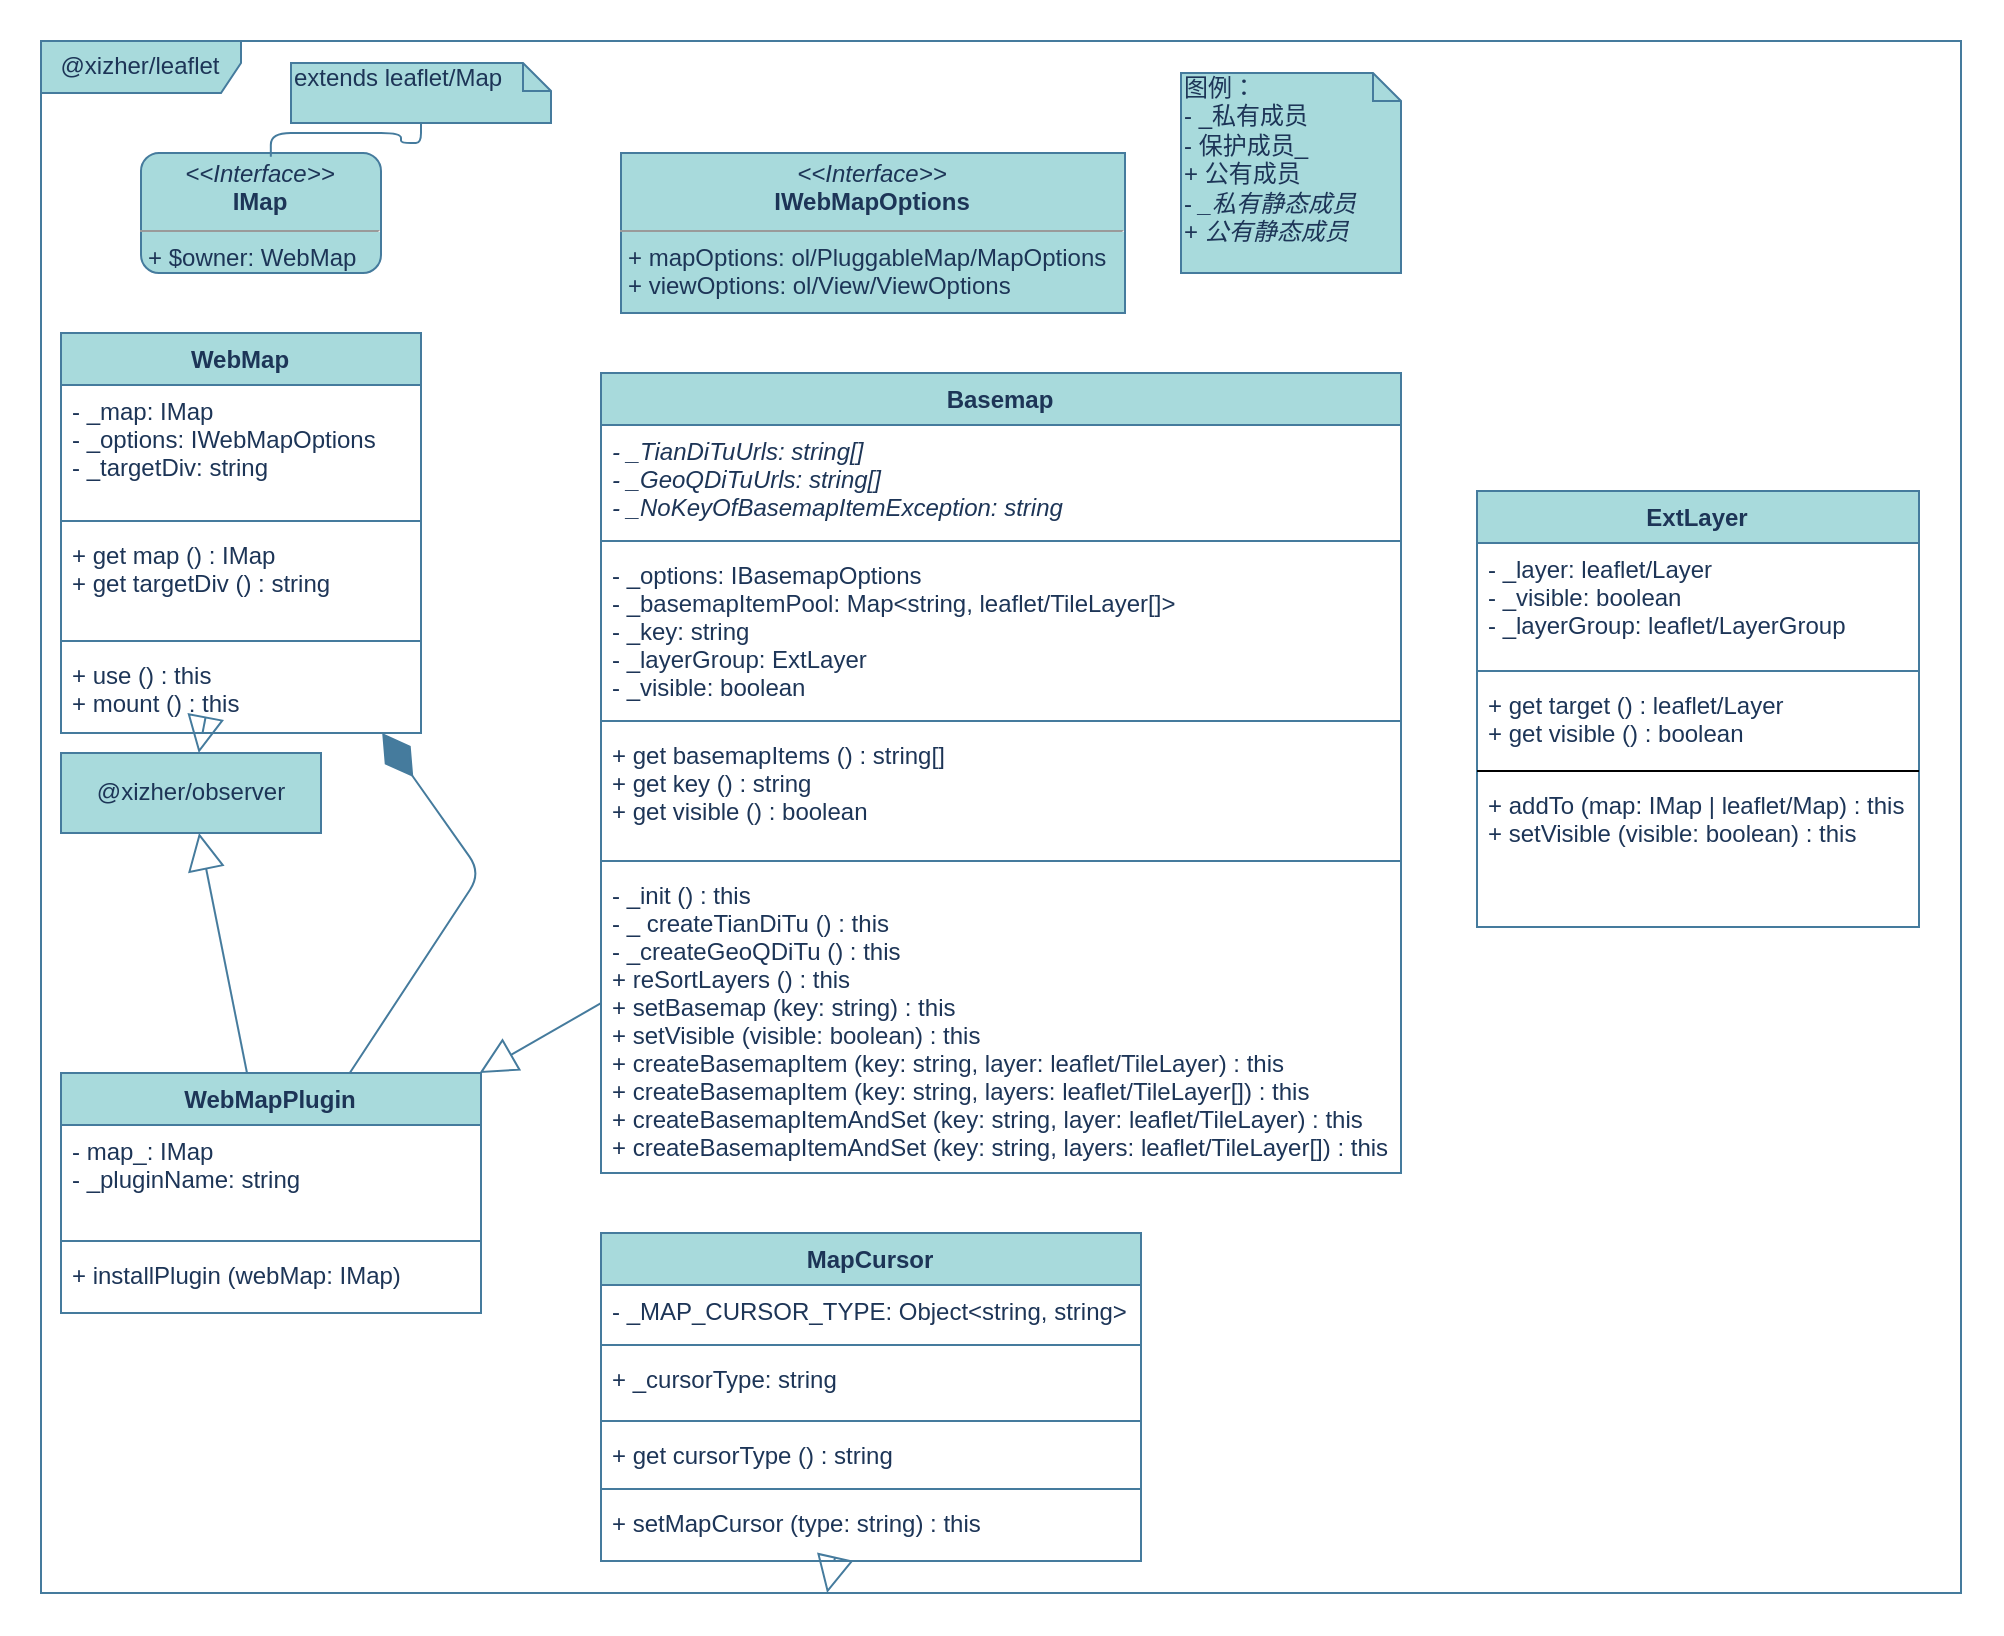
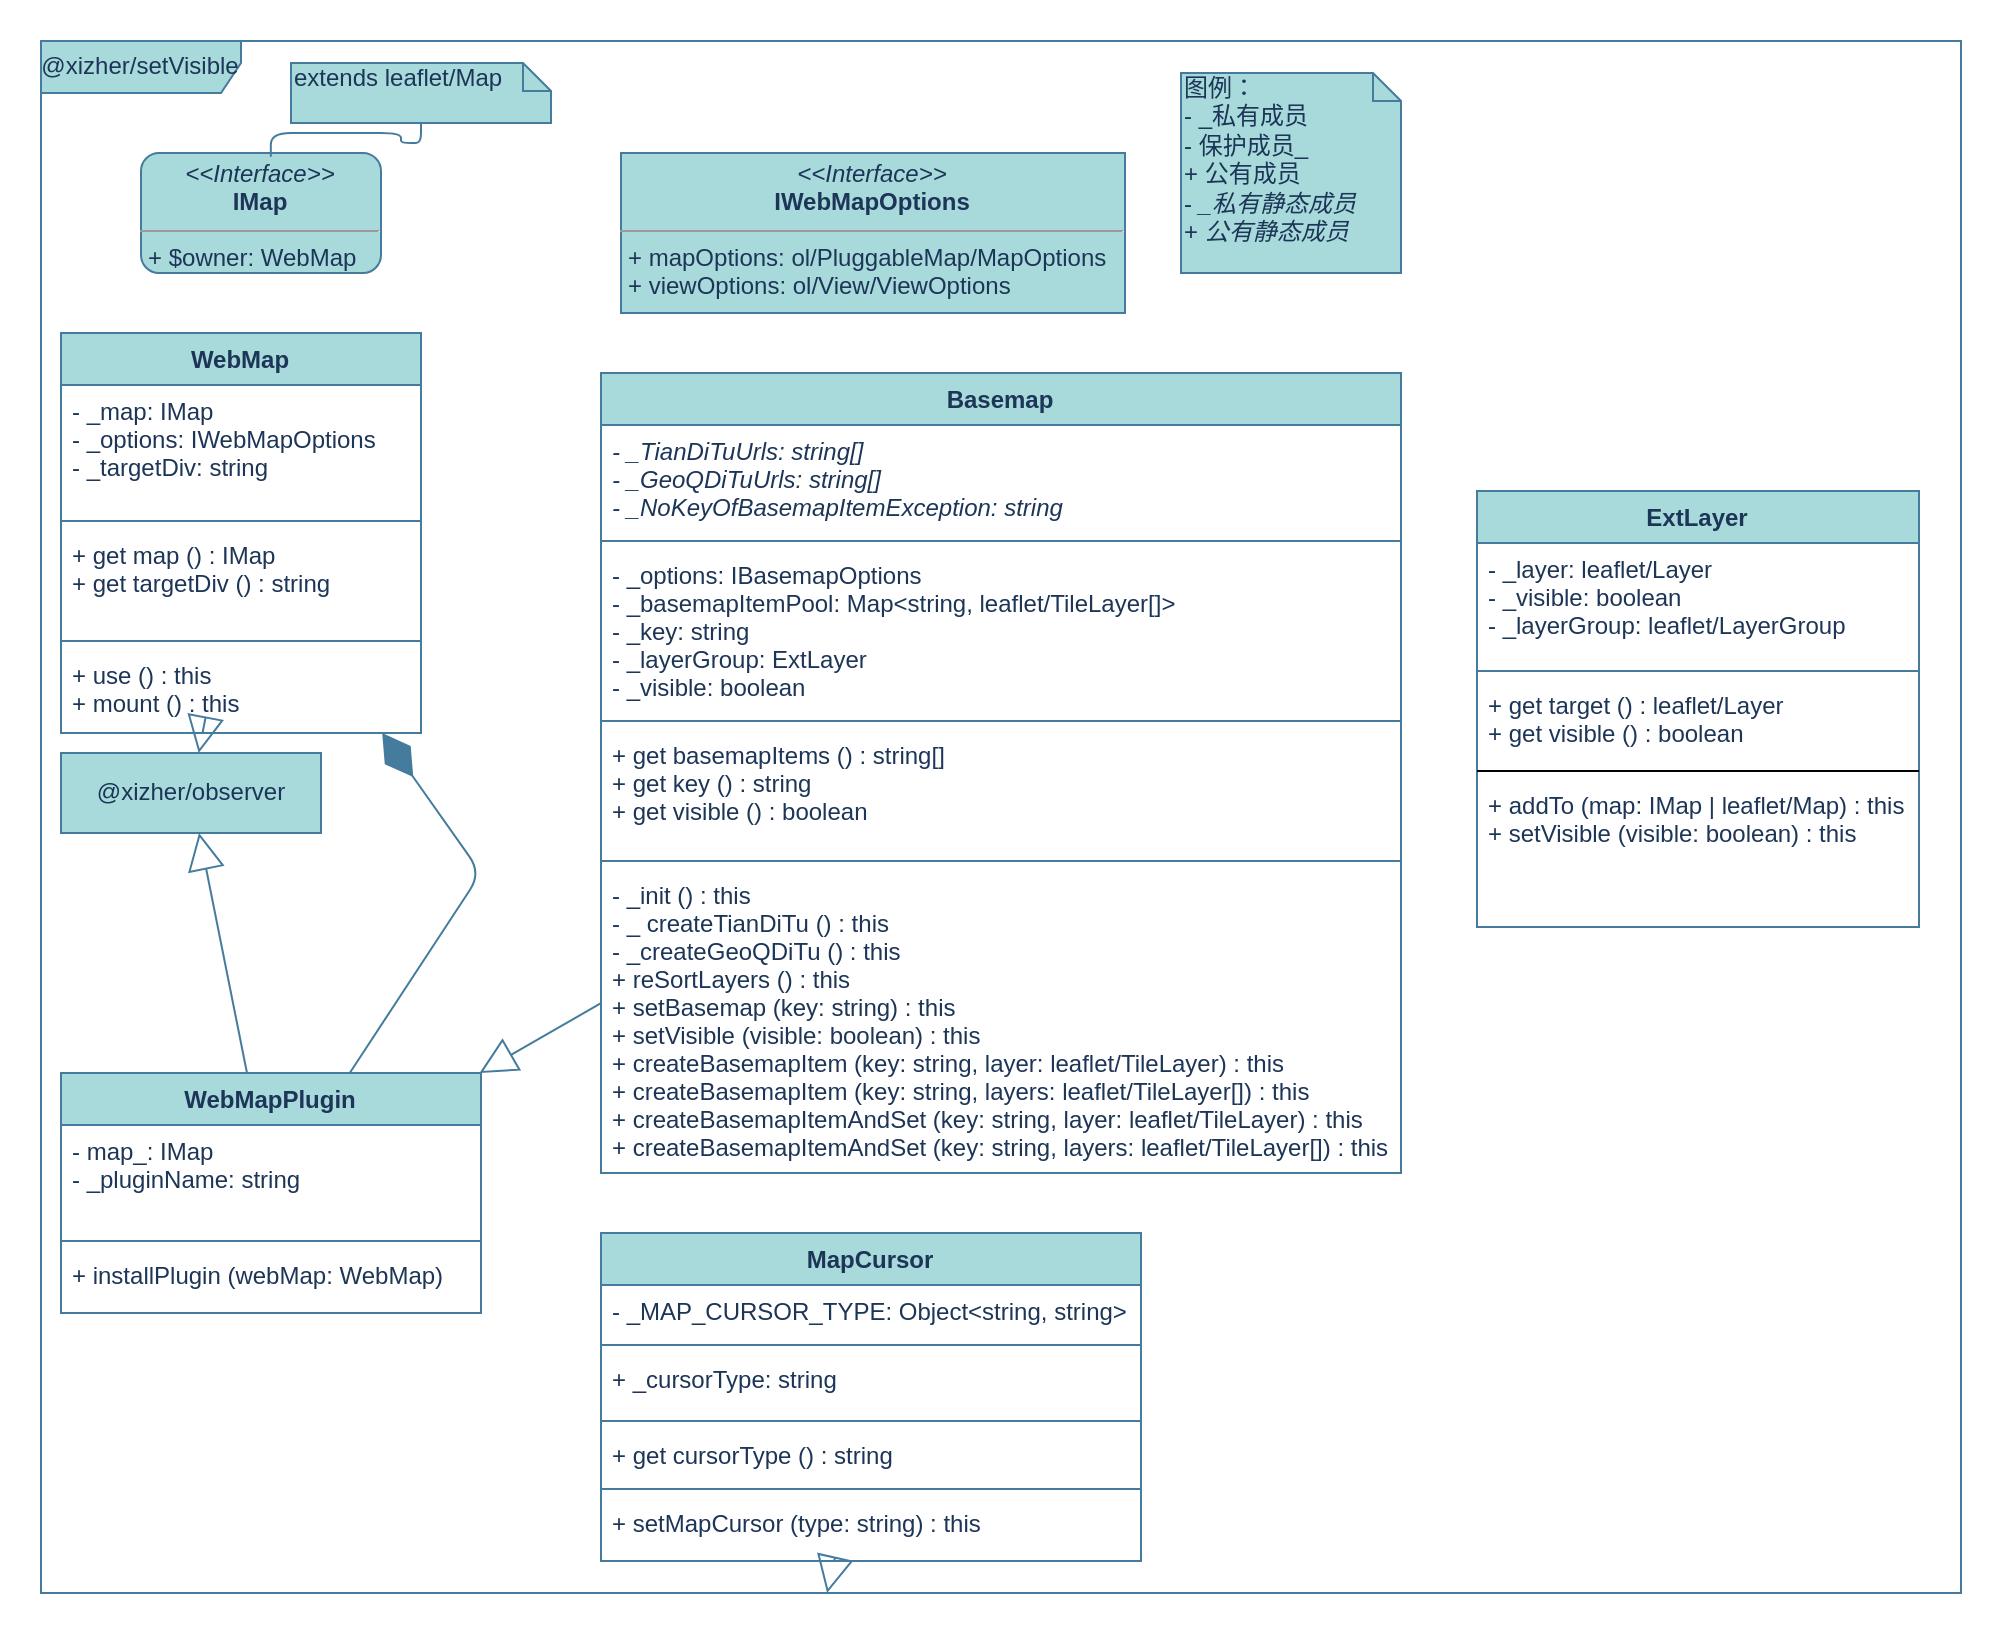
(141, 67) -> (141, 67)
(246, 1276) -> (259, 1276)
